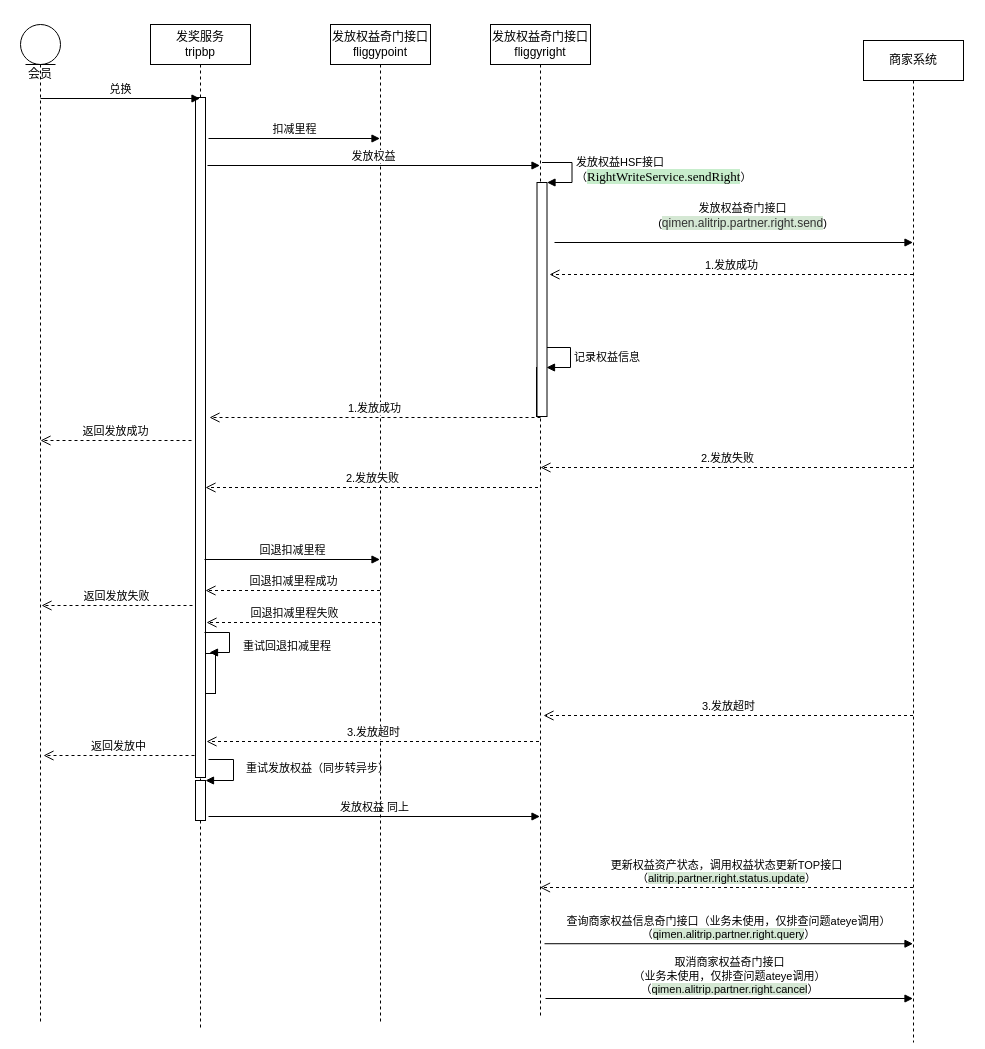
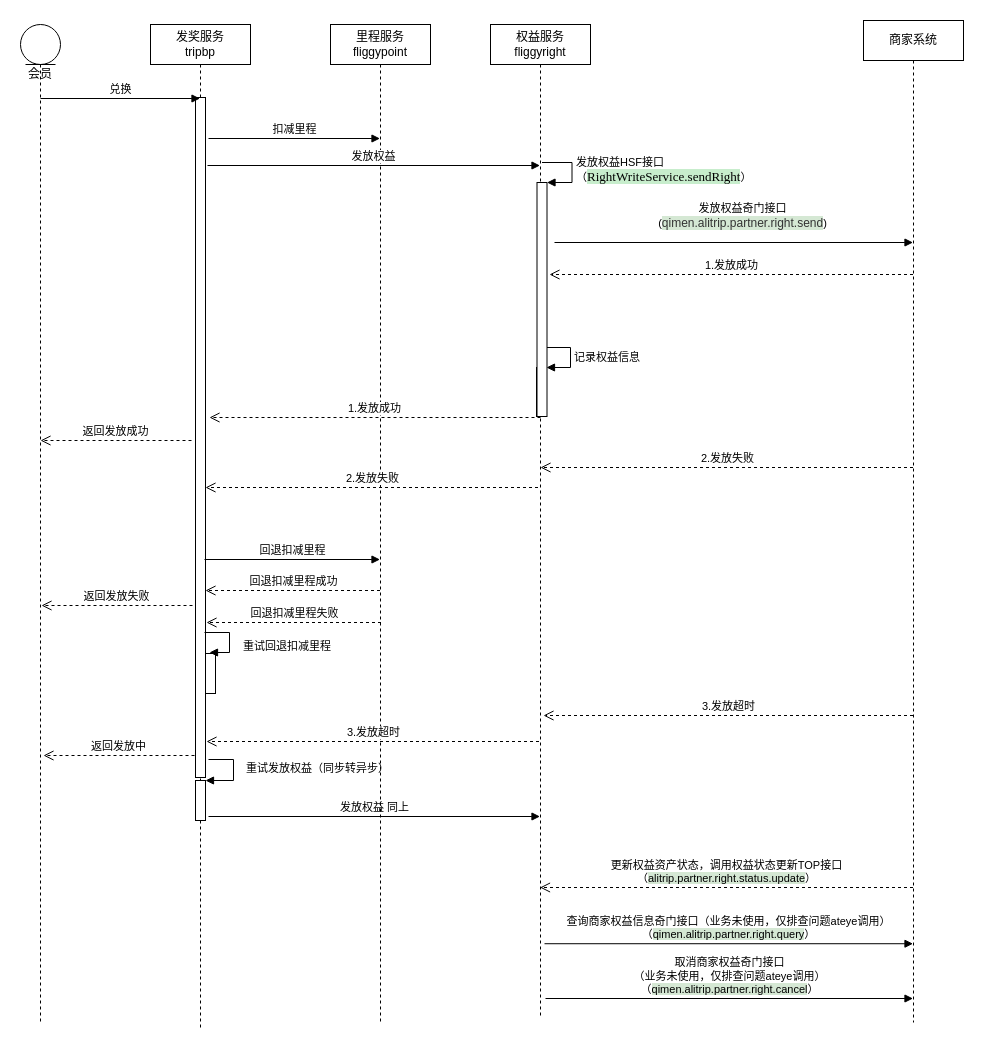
(381, 45) -> (381, 45)
(541, 45) -> (541, 45)
(914, 542) -> (914, 522)
